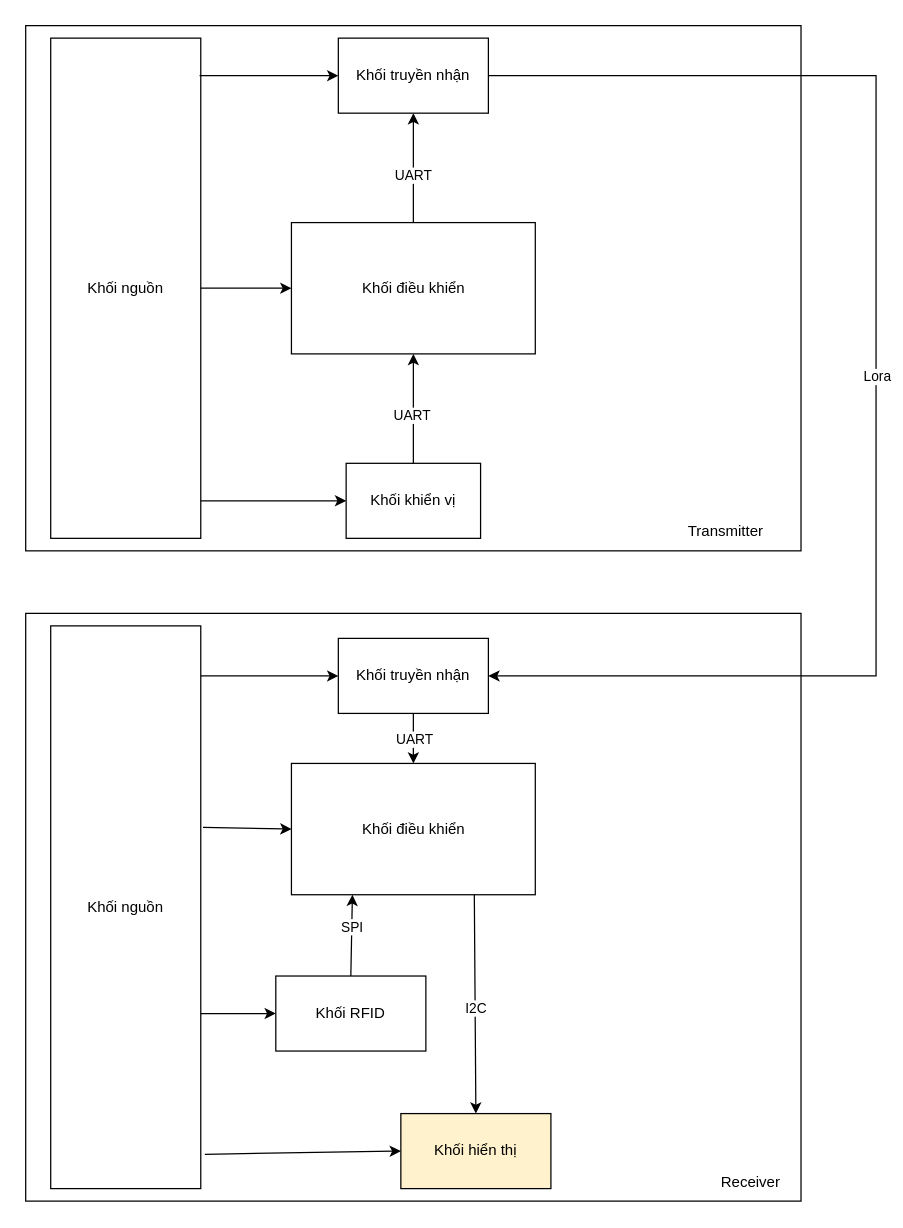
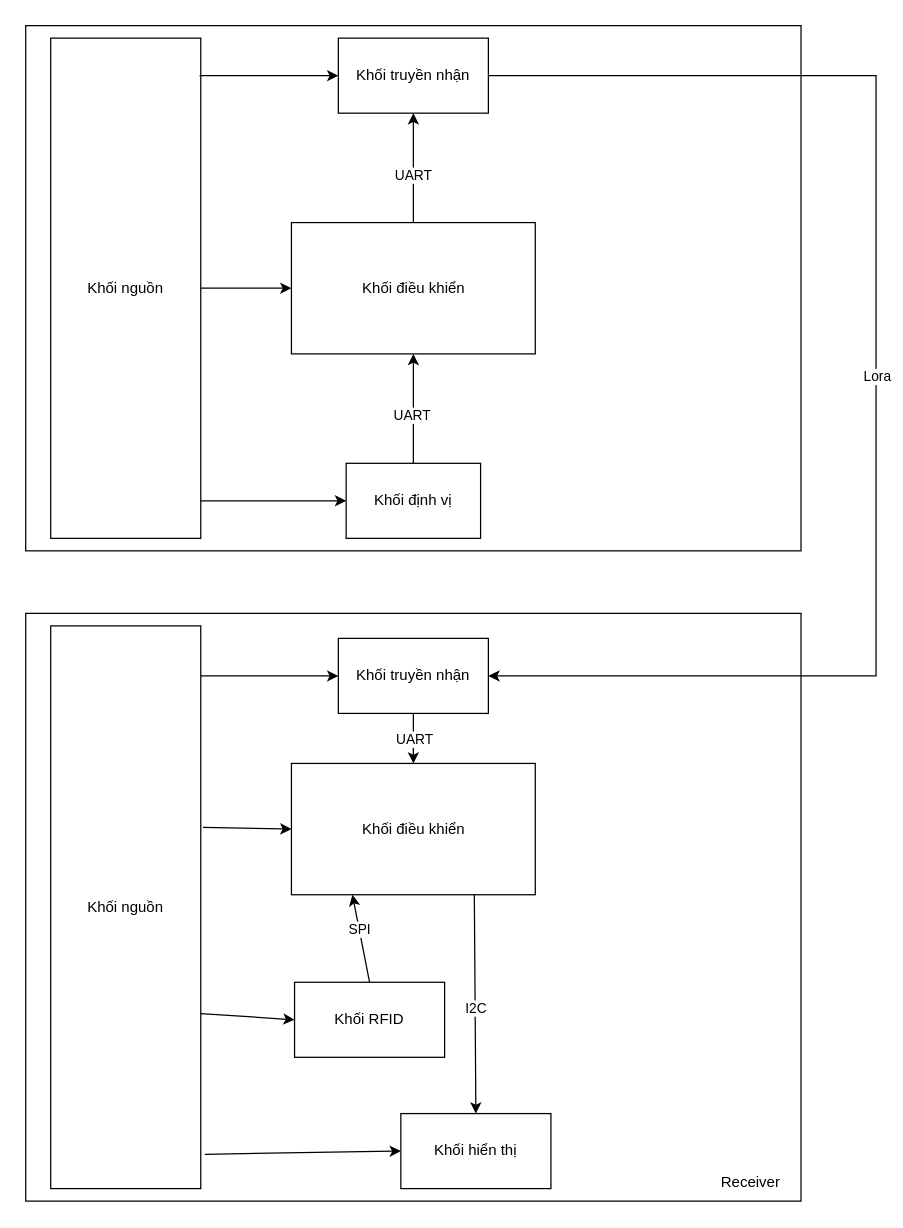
(413, 501) -> (413, 501)
(726, 532) -> none
(351, 1013) -> (369, 1019)
(476, 1151) -> (476, 1151)
